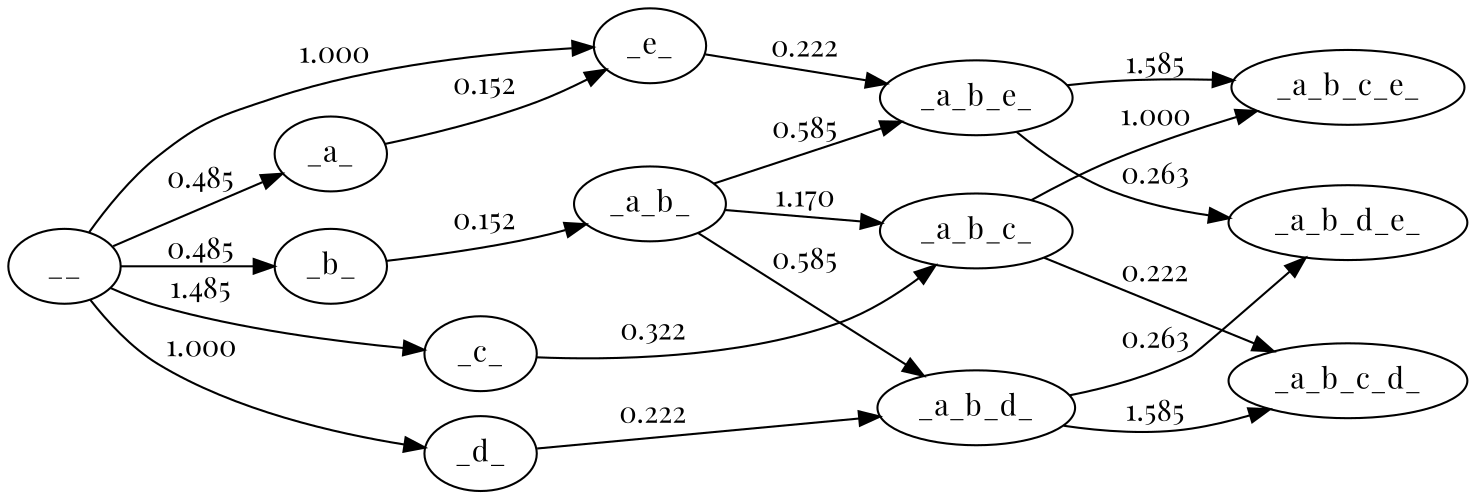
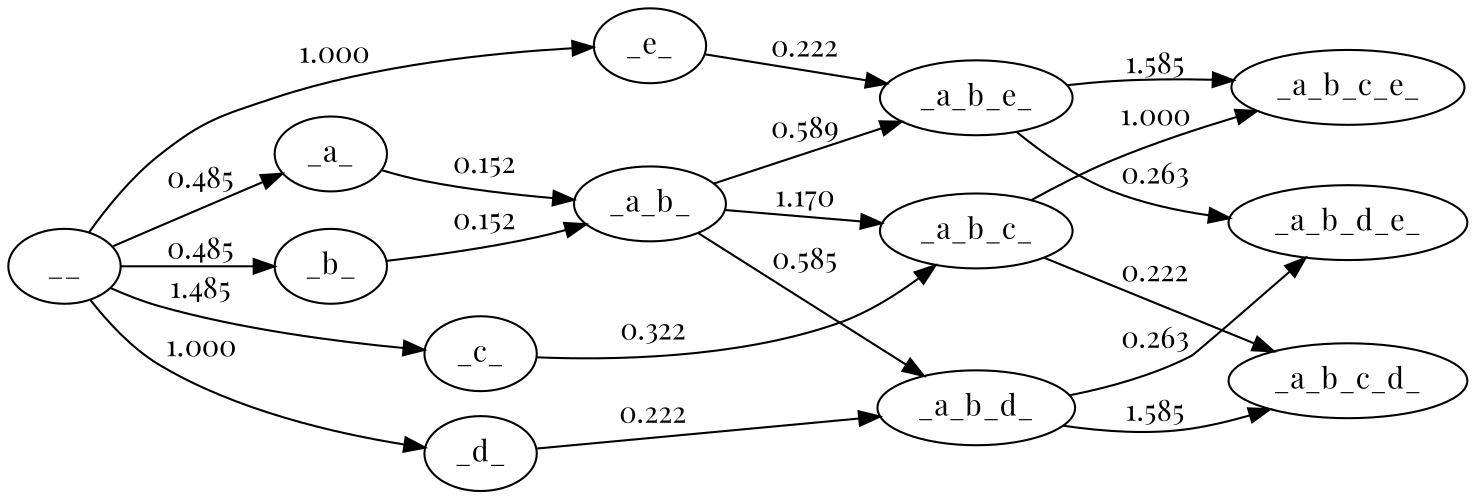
(488, 118) -> (467, 188)
(802, 130) -> (802, 130)
